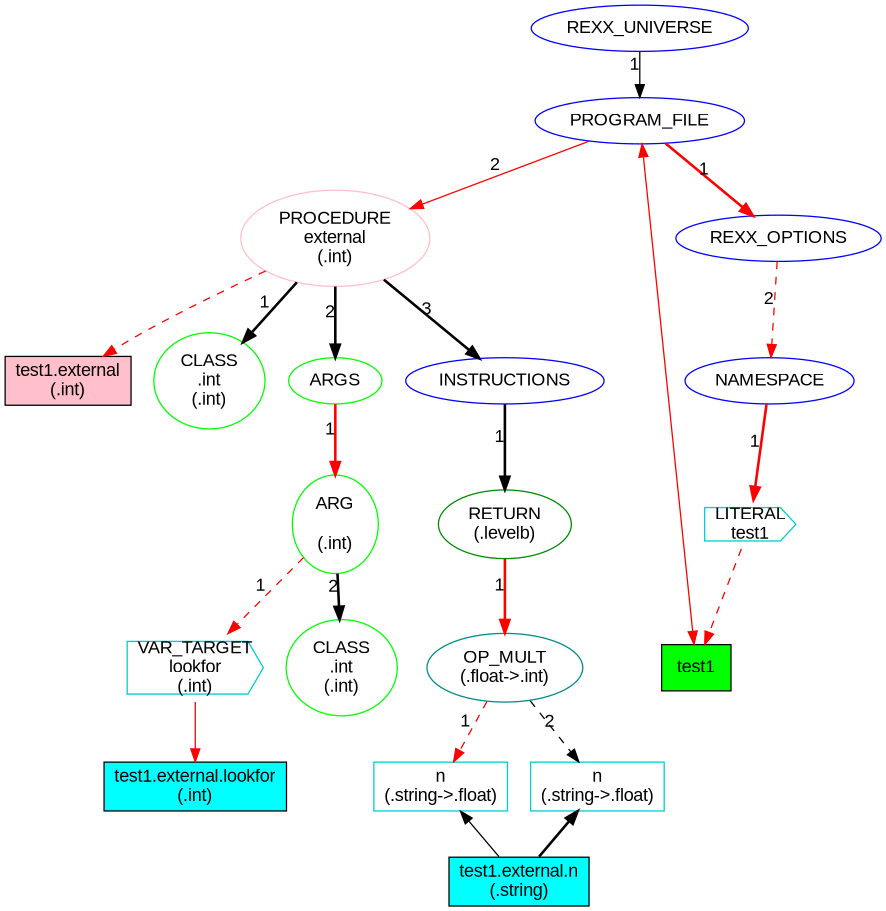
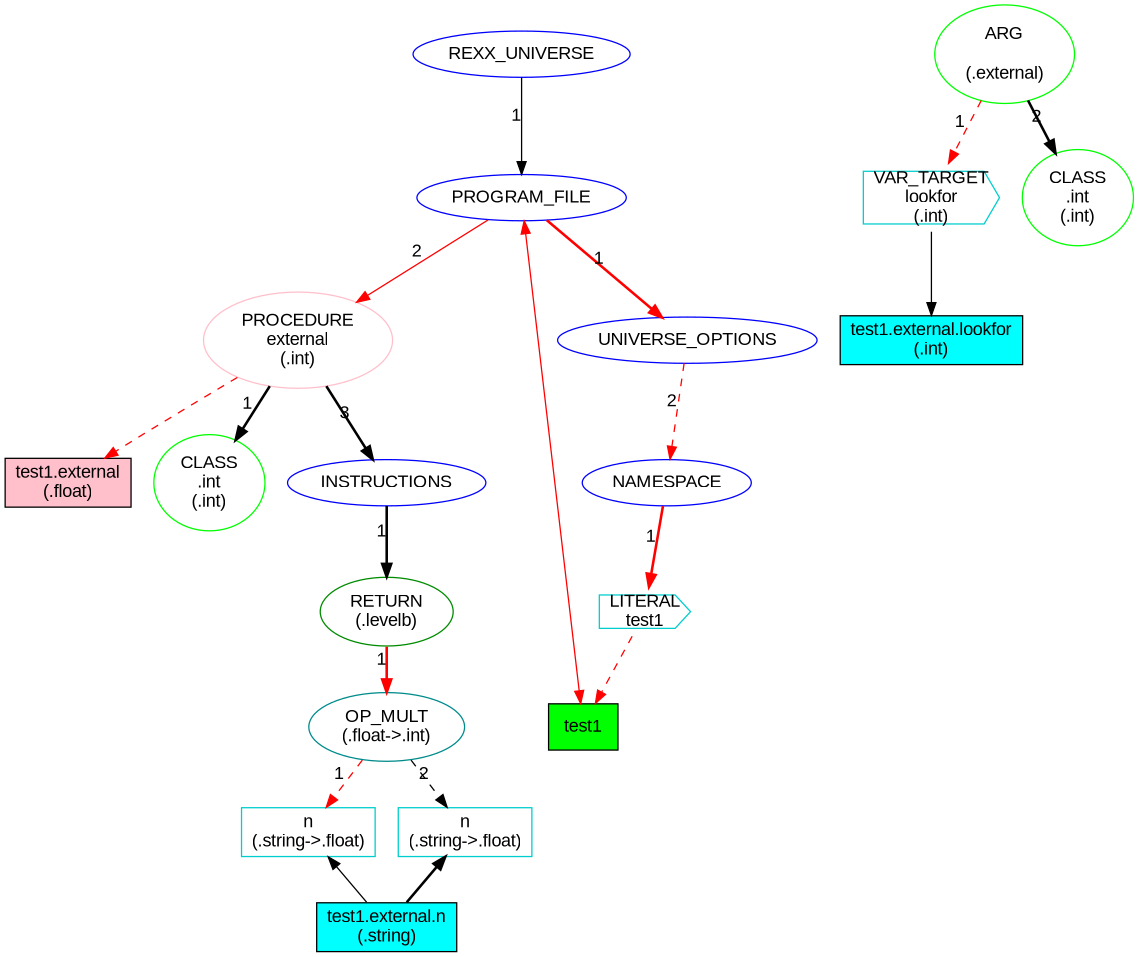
(779, 238) -> (687, 340)
(68, 381) -> (68, 483)
(335, 381) -> none
(335, 524) -> (1005, 54)
(195, 725) -> (931, 267)
